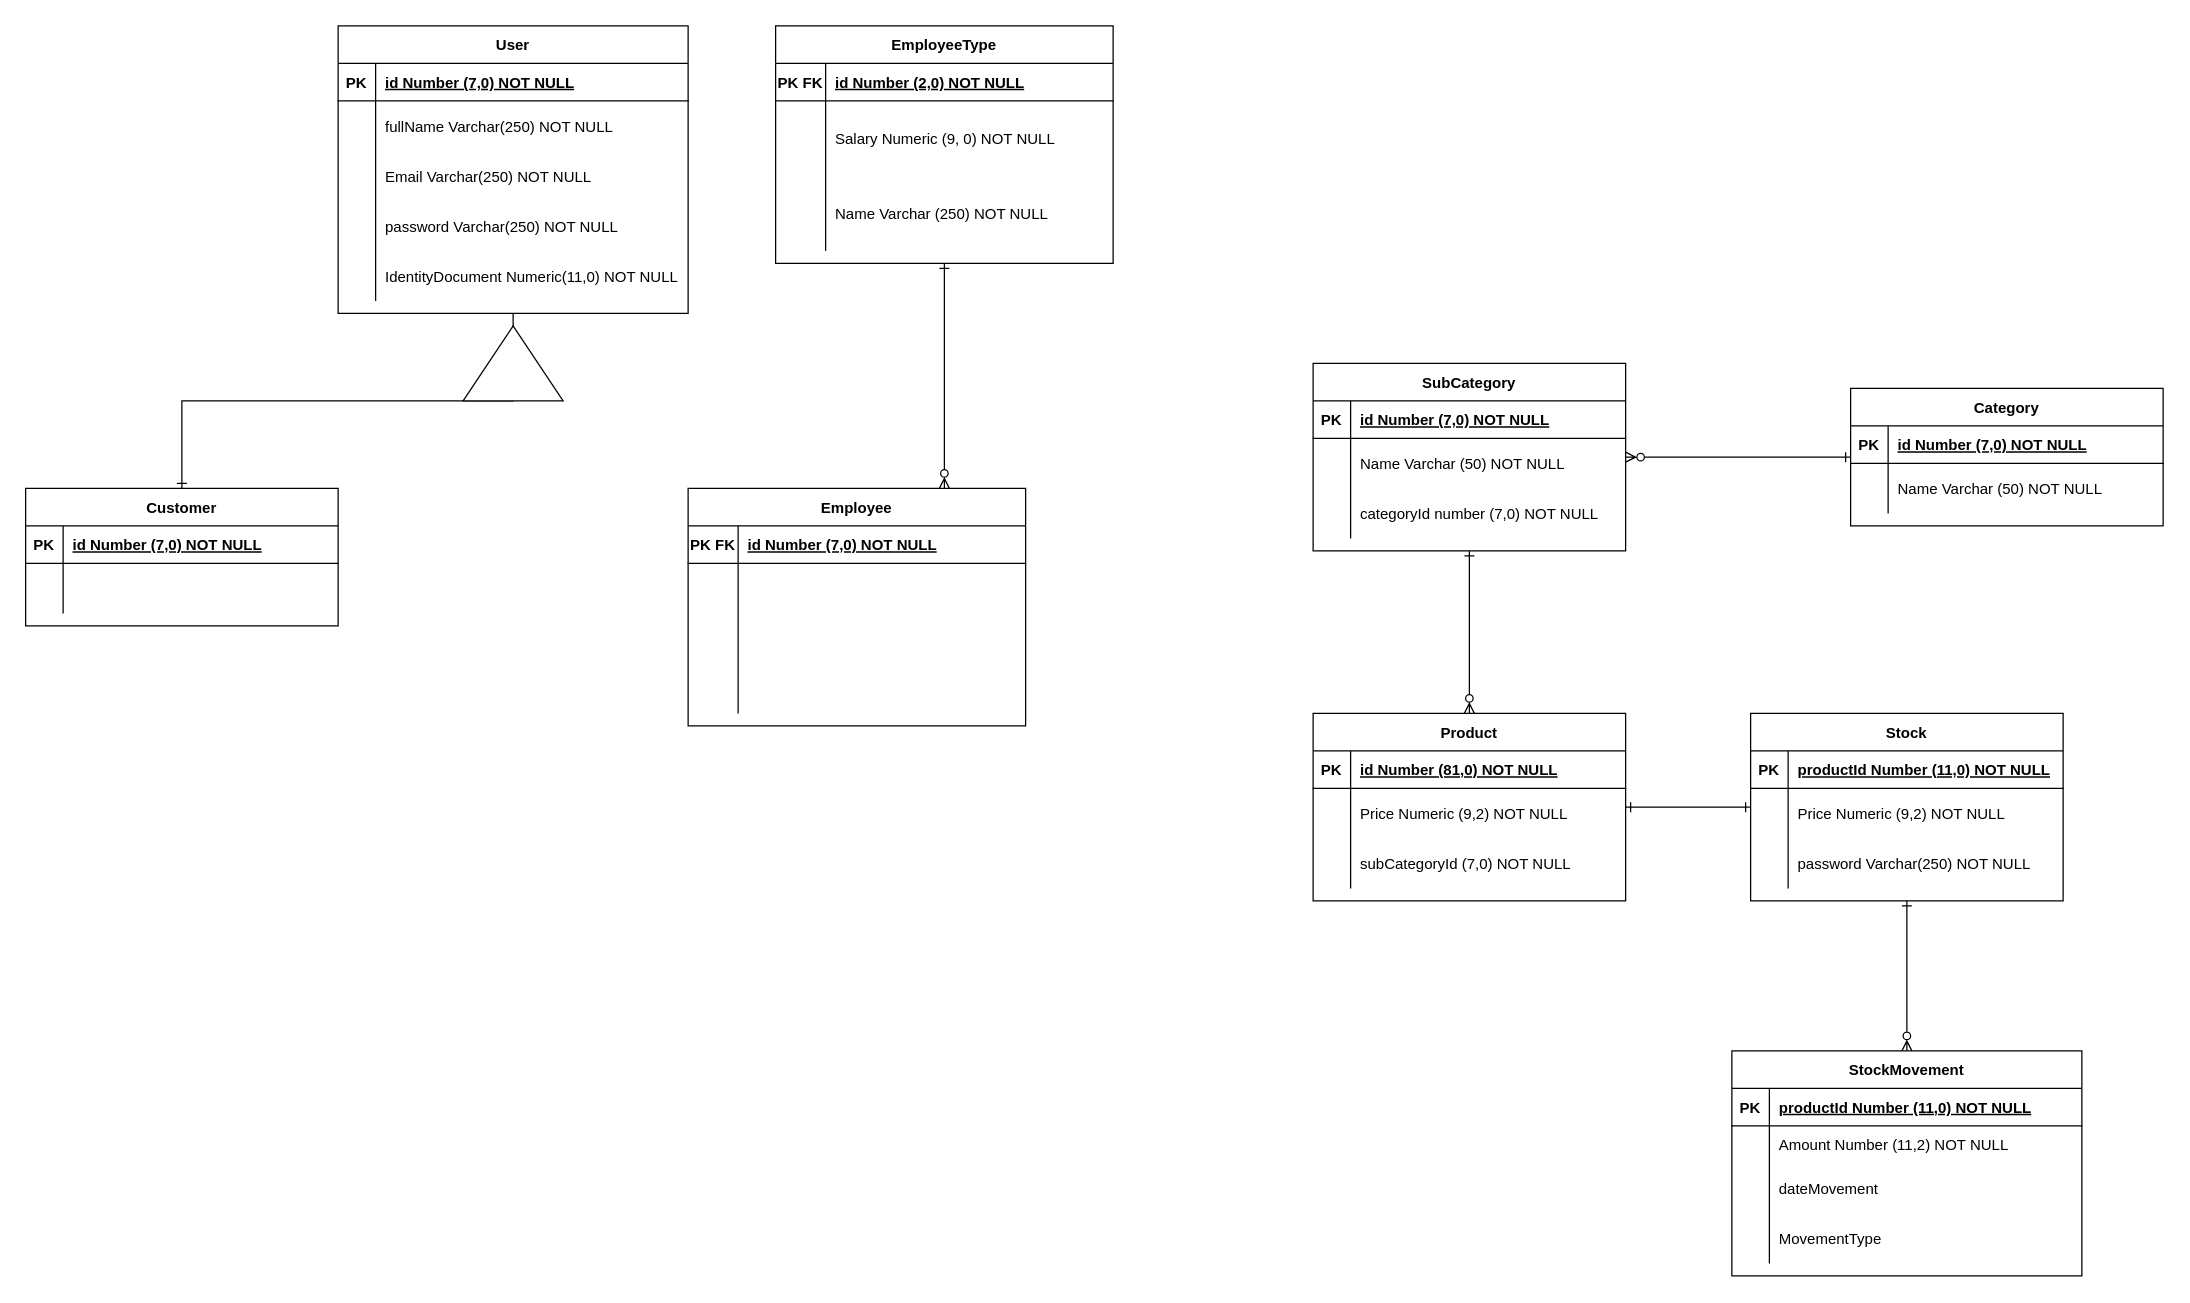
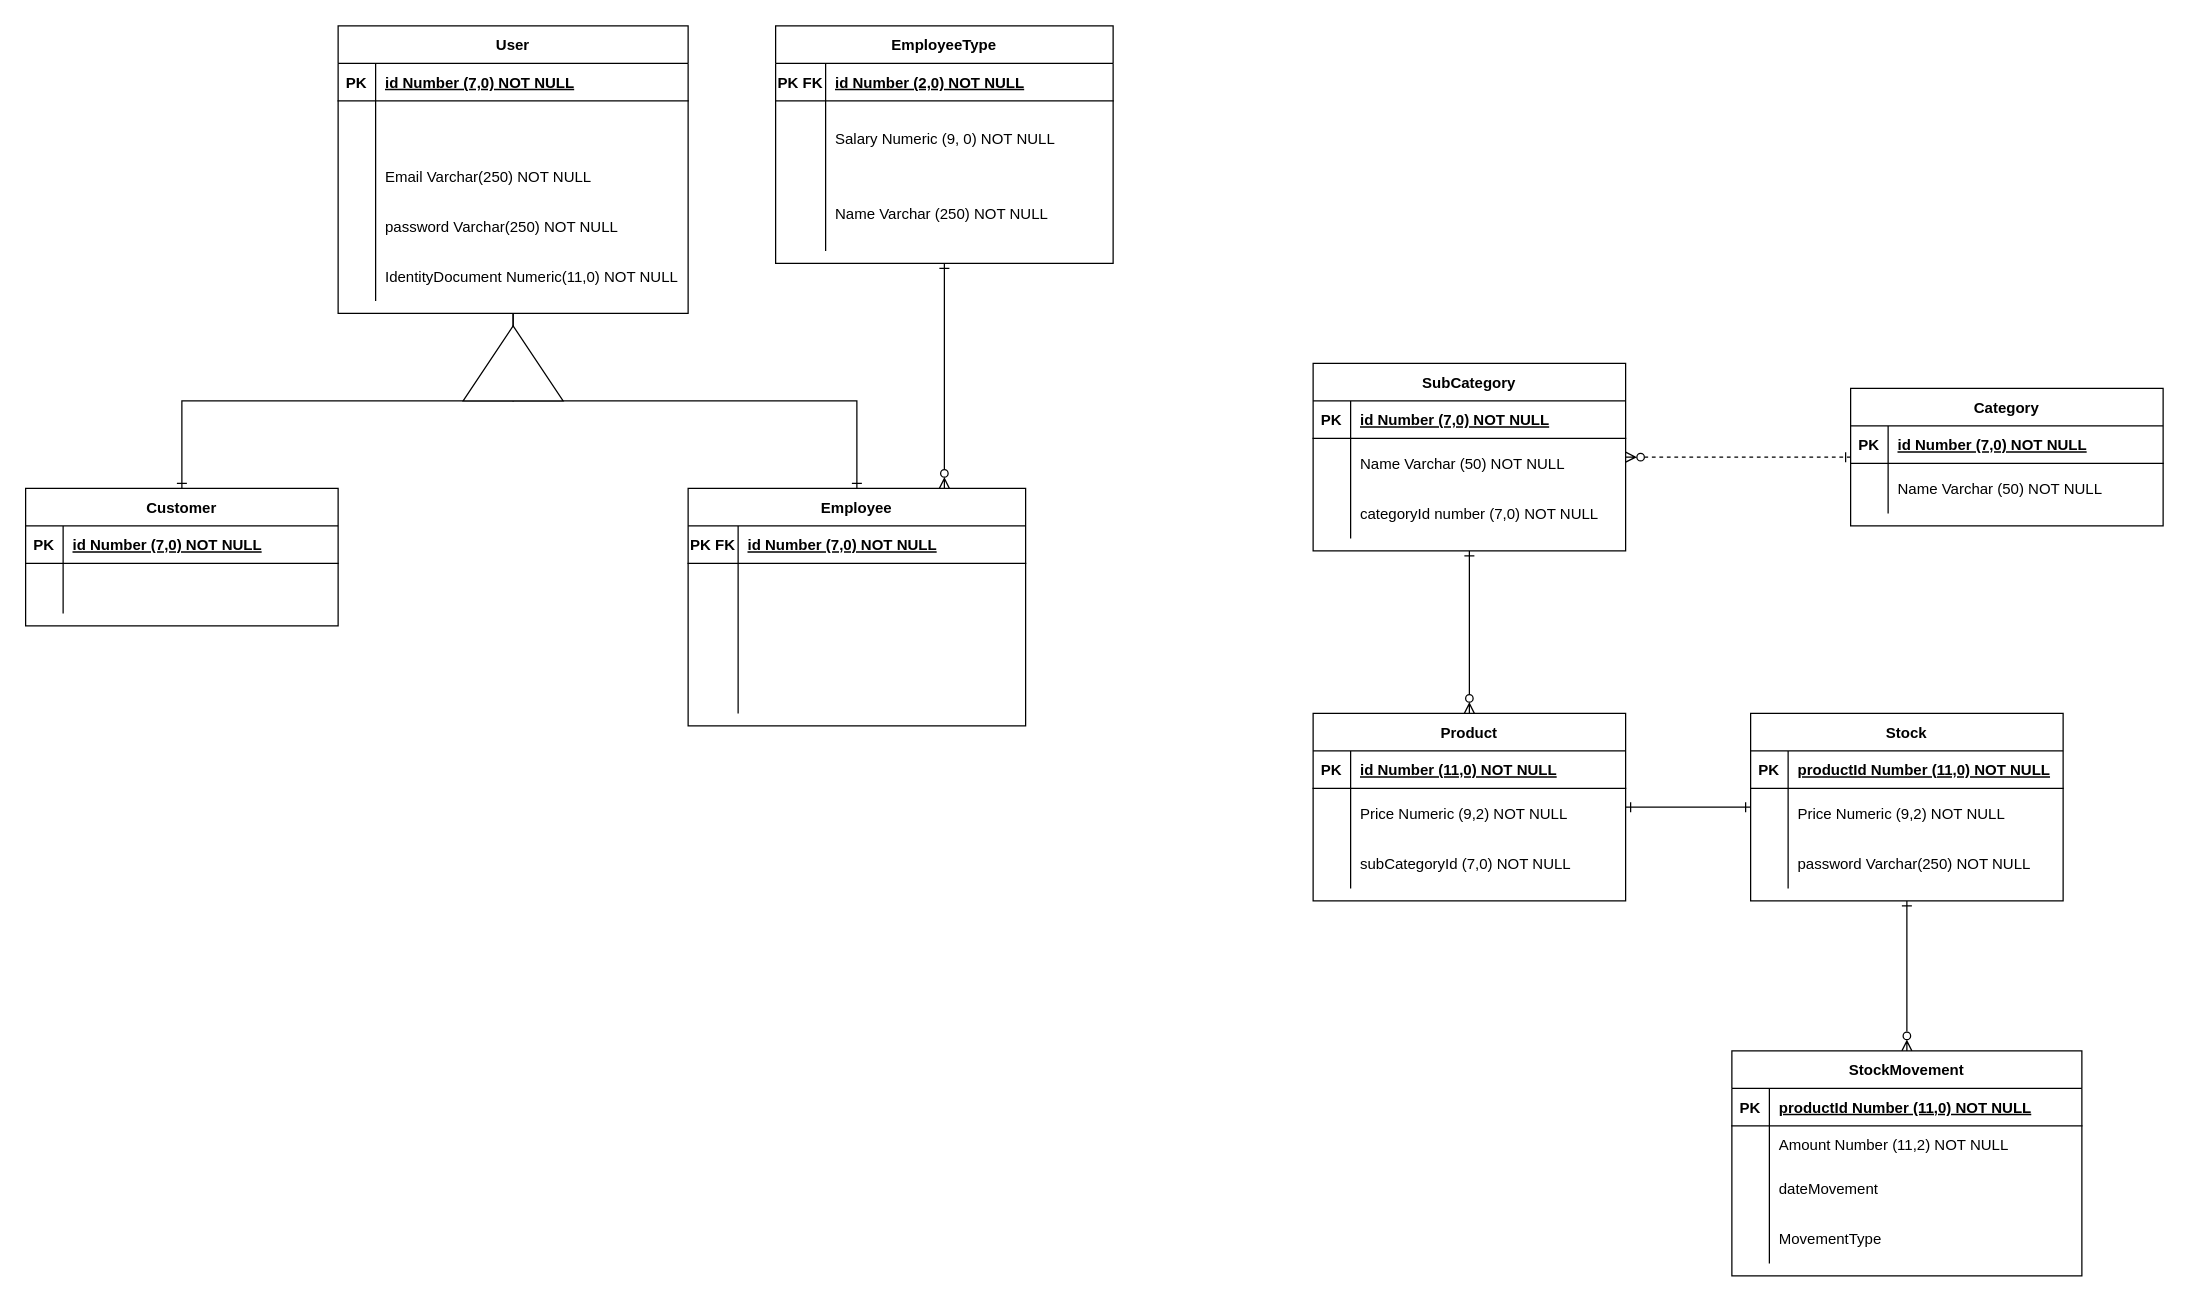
(532, 126) -> none
none -> (753, 401)
(1747, 457) -> (1747, 457)
(1453, 770) -> (1453, 770)
